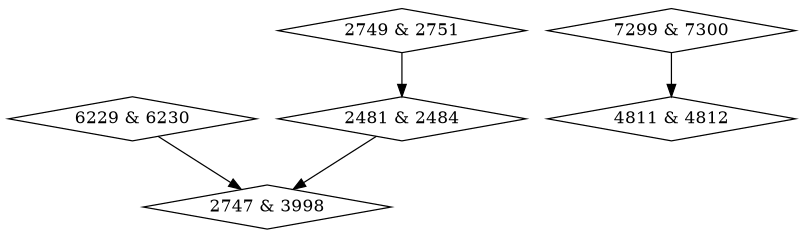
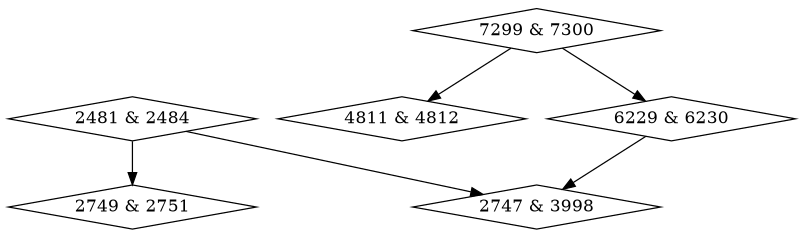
(402, 69) -> (132, 157)
none -> (599, 71)
